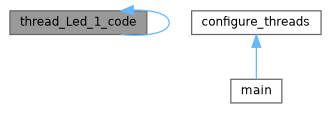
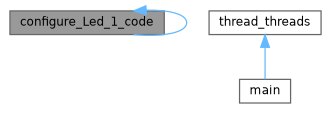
(78, 23) -> (87, 23)
(256, 23) -> (265, 23)
